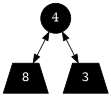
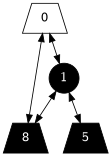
none -> (45, 18)
(56, 18) -> (64, 78)
(86, 78) -> (86, 138)
